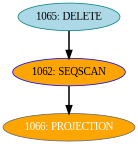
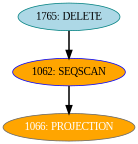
(69, 17) -> (69, 17)
